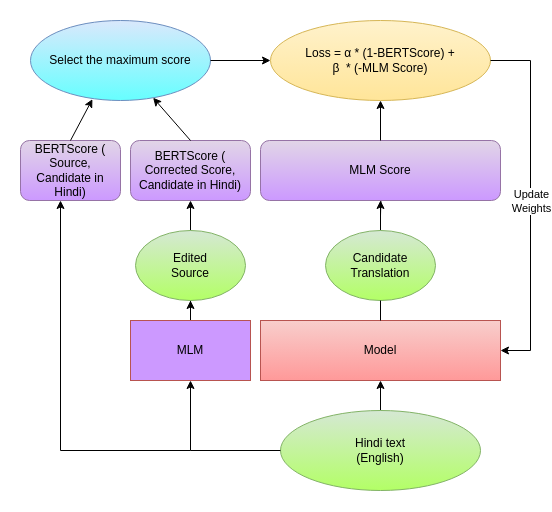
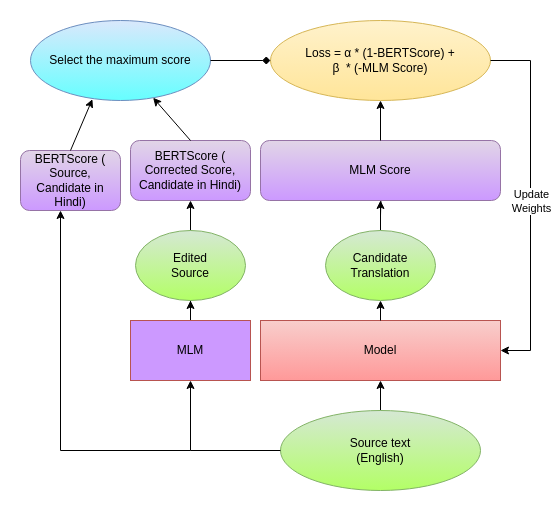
(262, 61) -> (262, 61)
(71, 171) -> (71, 181)
(381, 306) -> (381, 308)
(381, 451) -> (381, 451)
